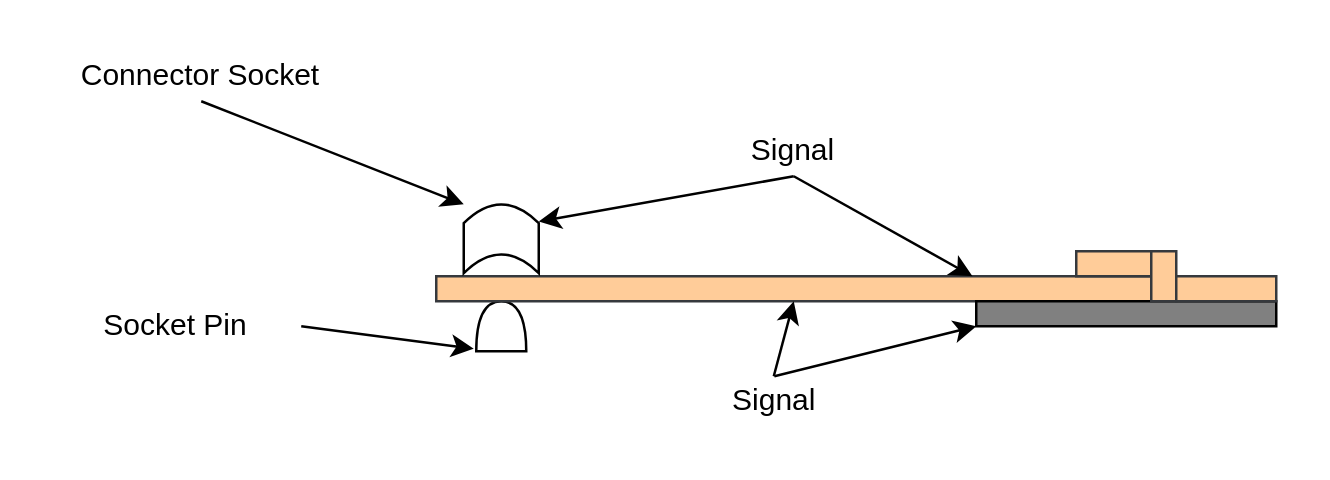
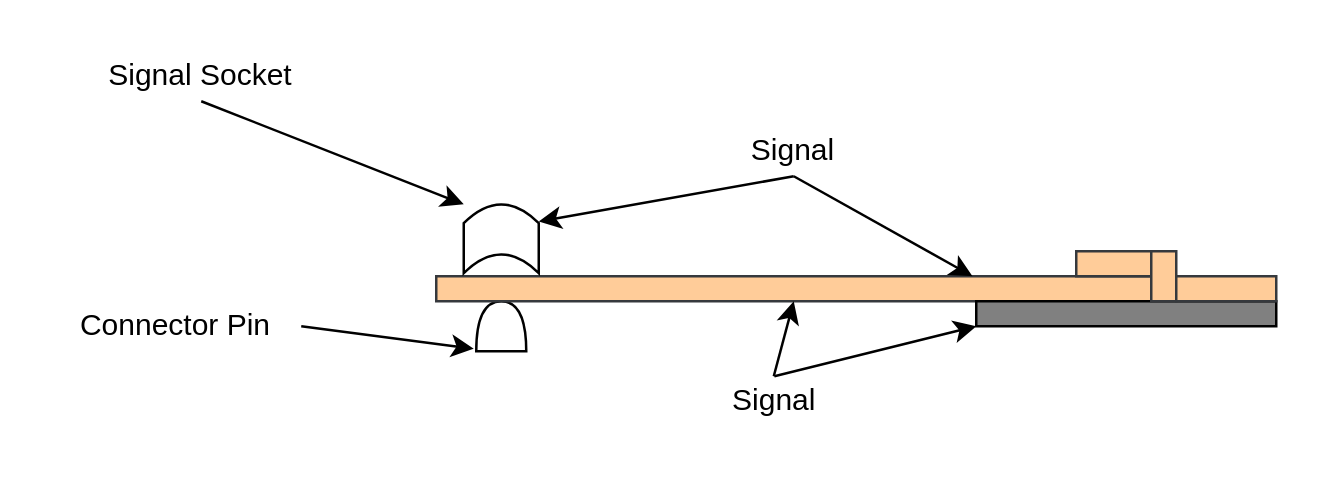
(201, 76) -> (201, 76)
(176, 326) -> (176, 326)
